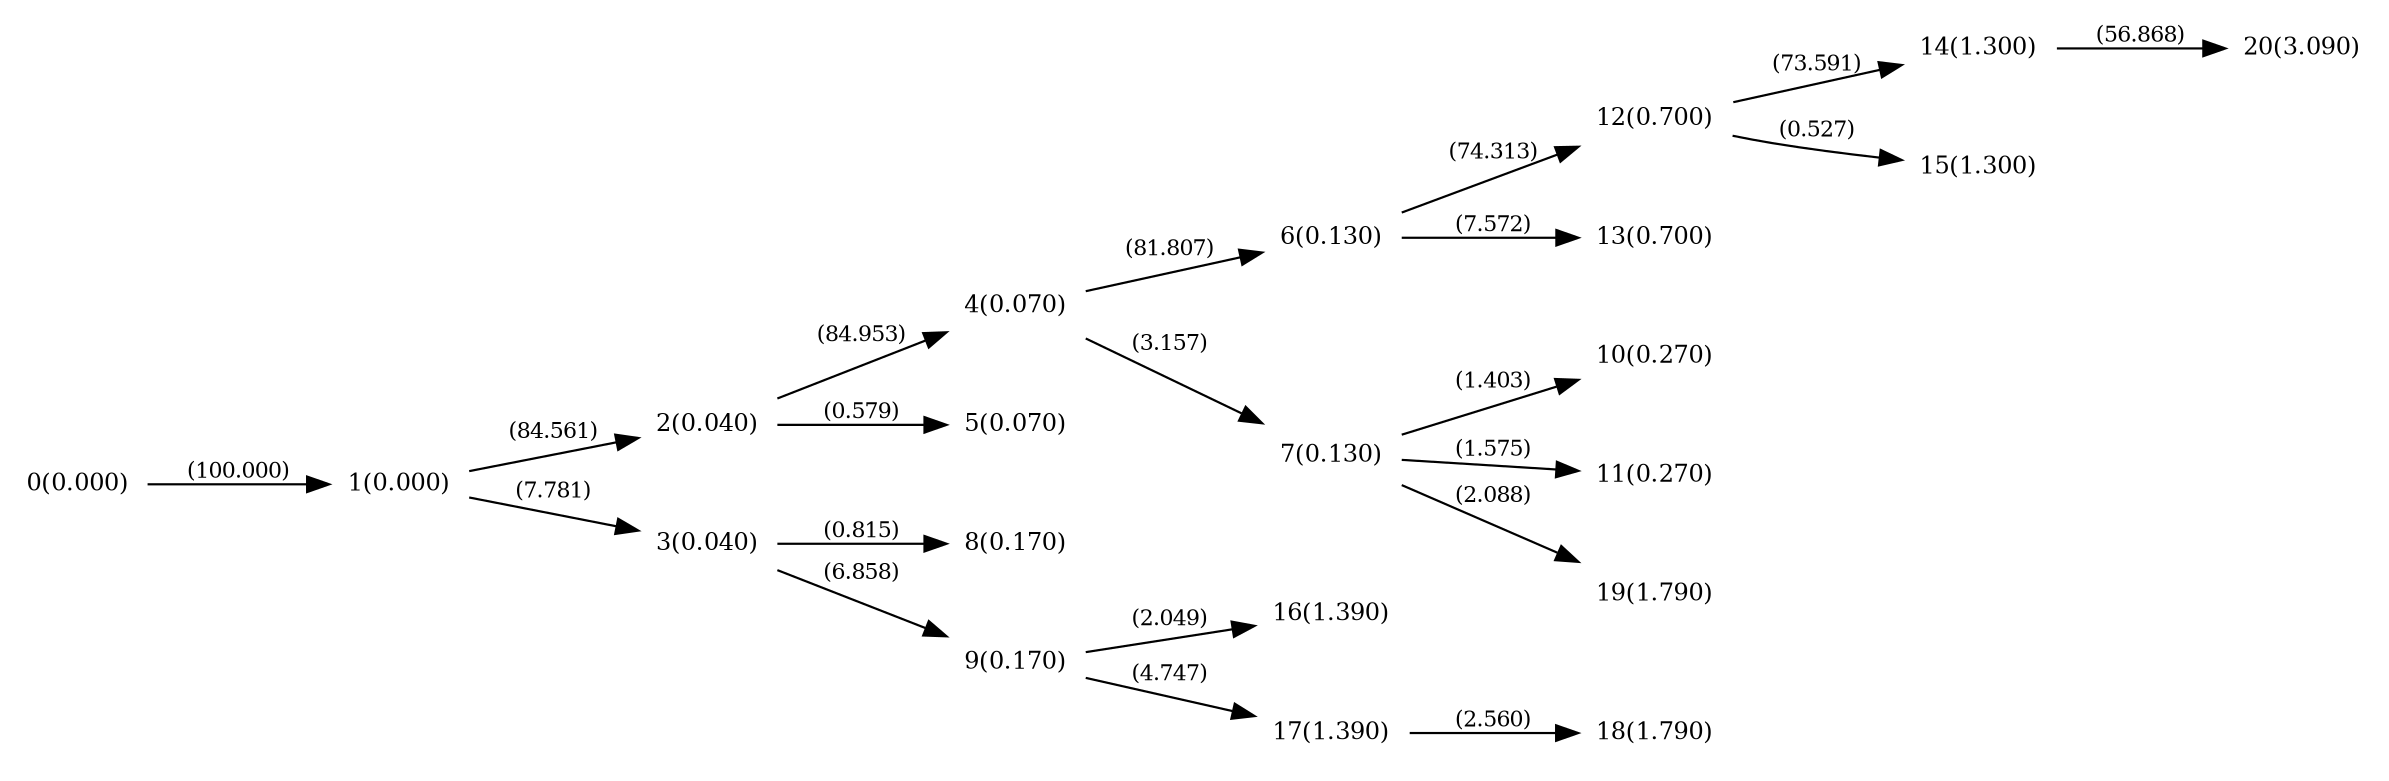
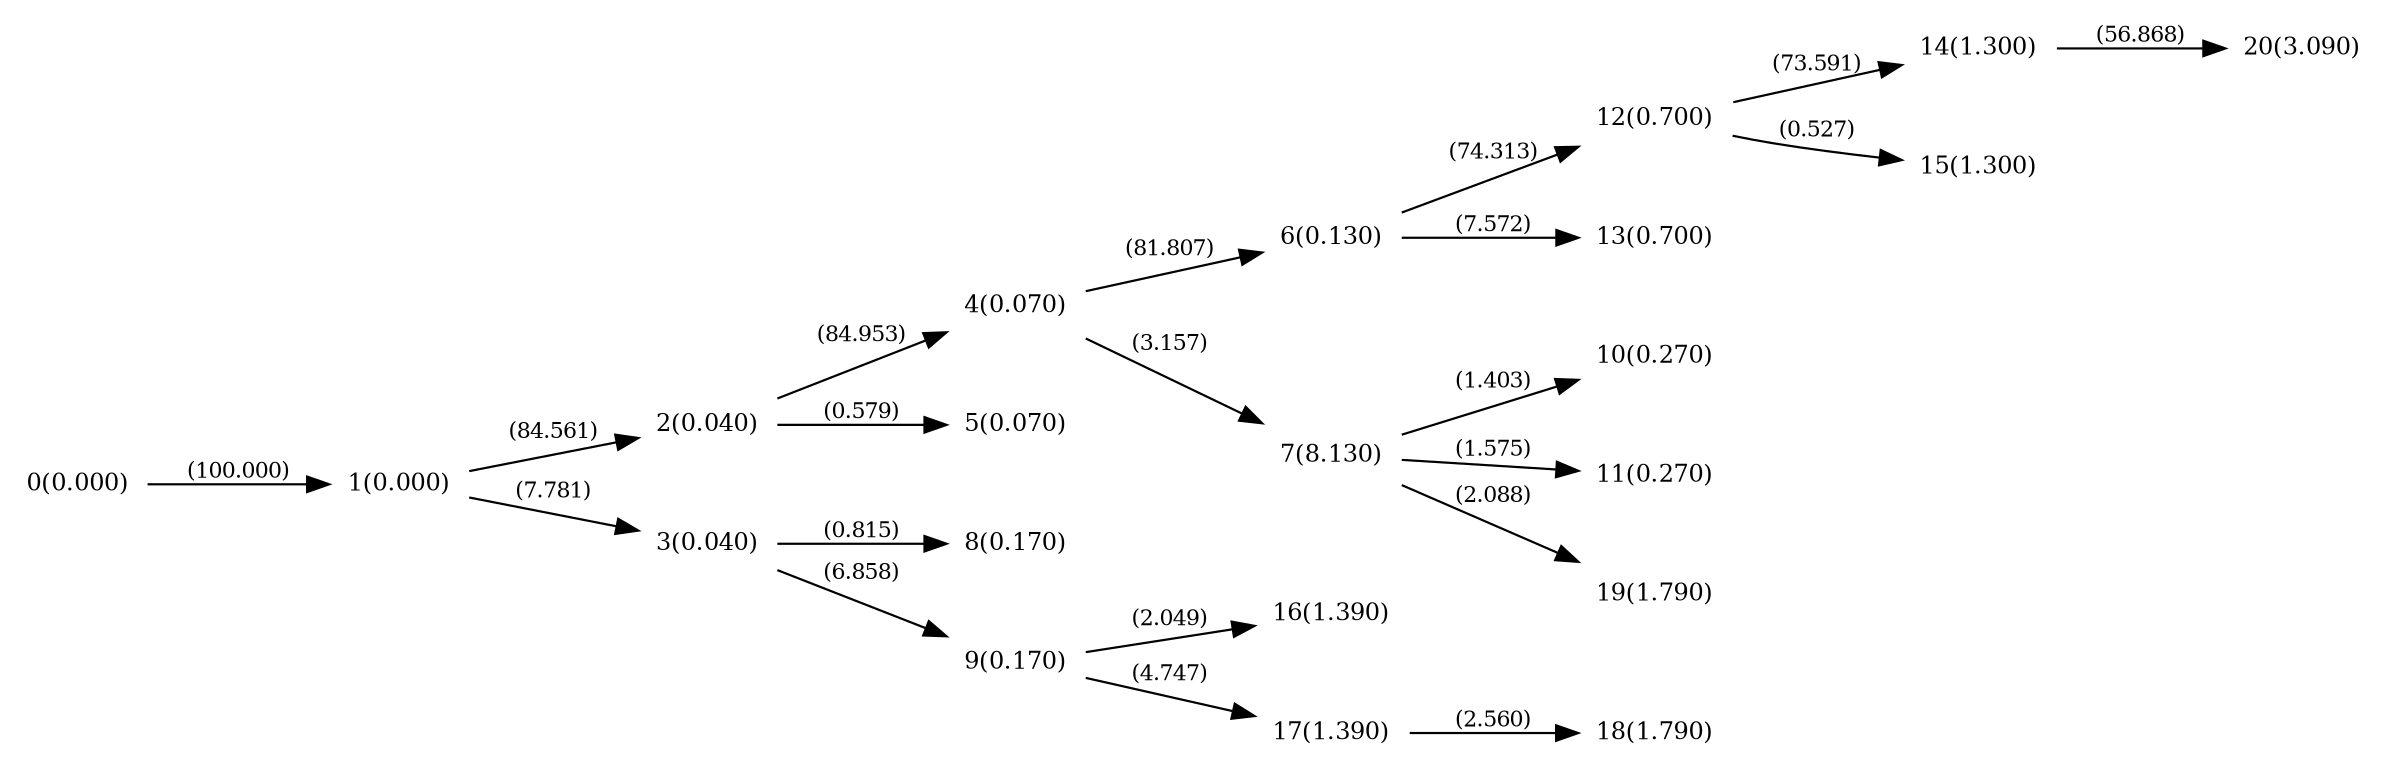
(1332, 456) -> (1332, 456)
